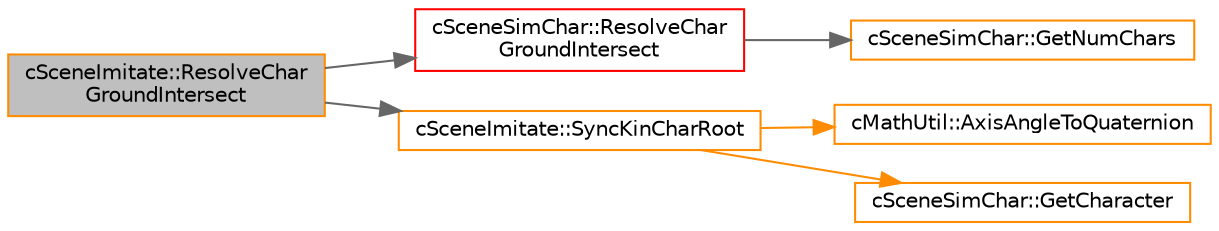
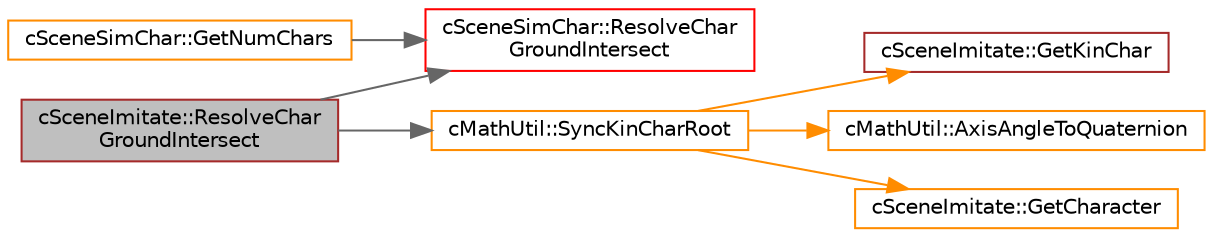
(787, 40) -> (378, 40)
none -> (1016, 52)
(166, 85) -> (180, 131)
(580, 131) -> (590, 131)
(1023, 202) -> (1016, 209)
